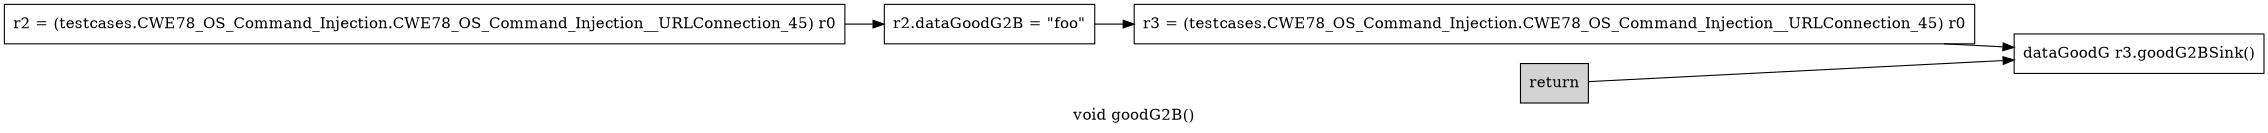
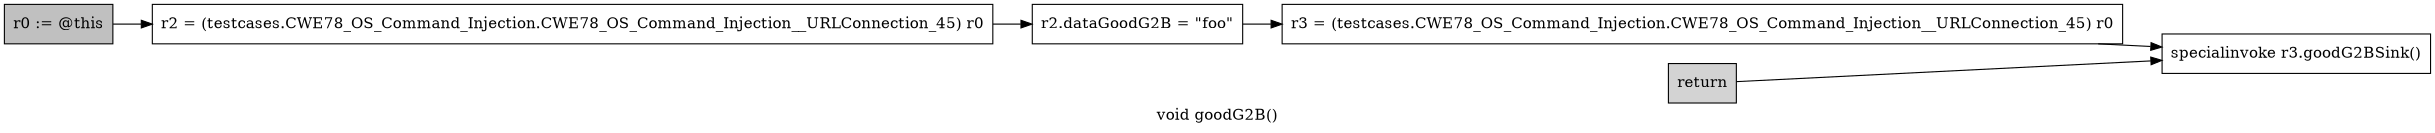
none -> (59, 24)
(2139, 54) -> (2296, 54)
